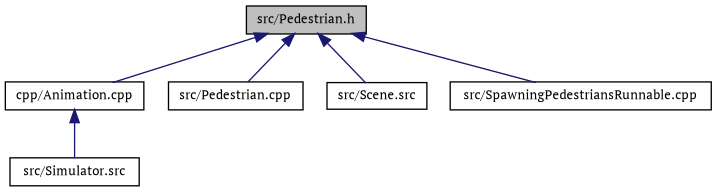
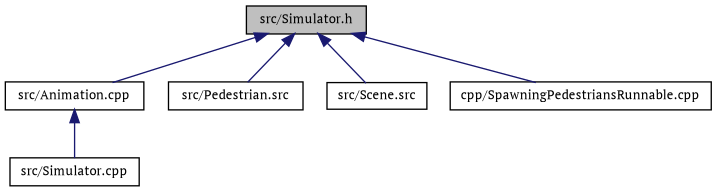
(306, 20) -> (306, 20)
(75, 96) -> (75, 96)
(236, 96) -> (236, 96)
(581, 96) -> (581, 96)
(75, 172) -> (75, 172)
